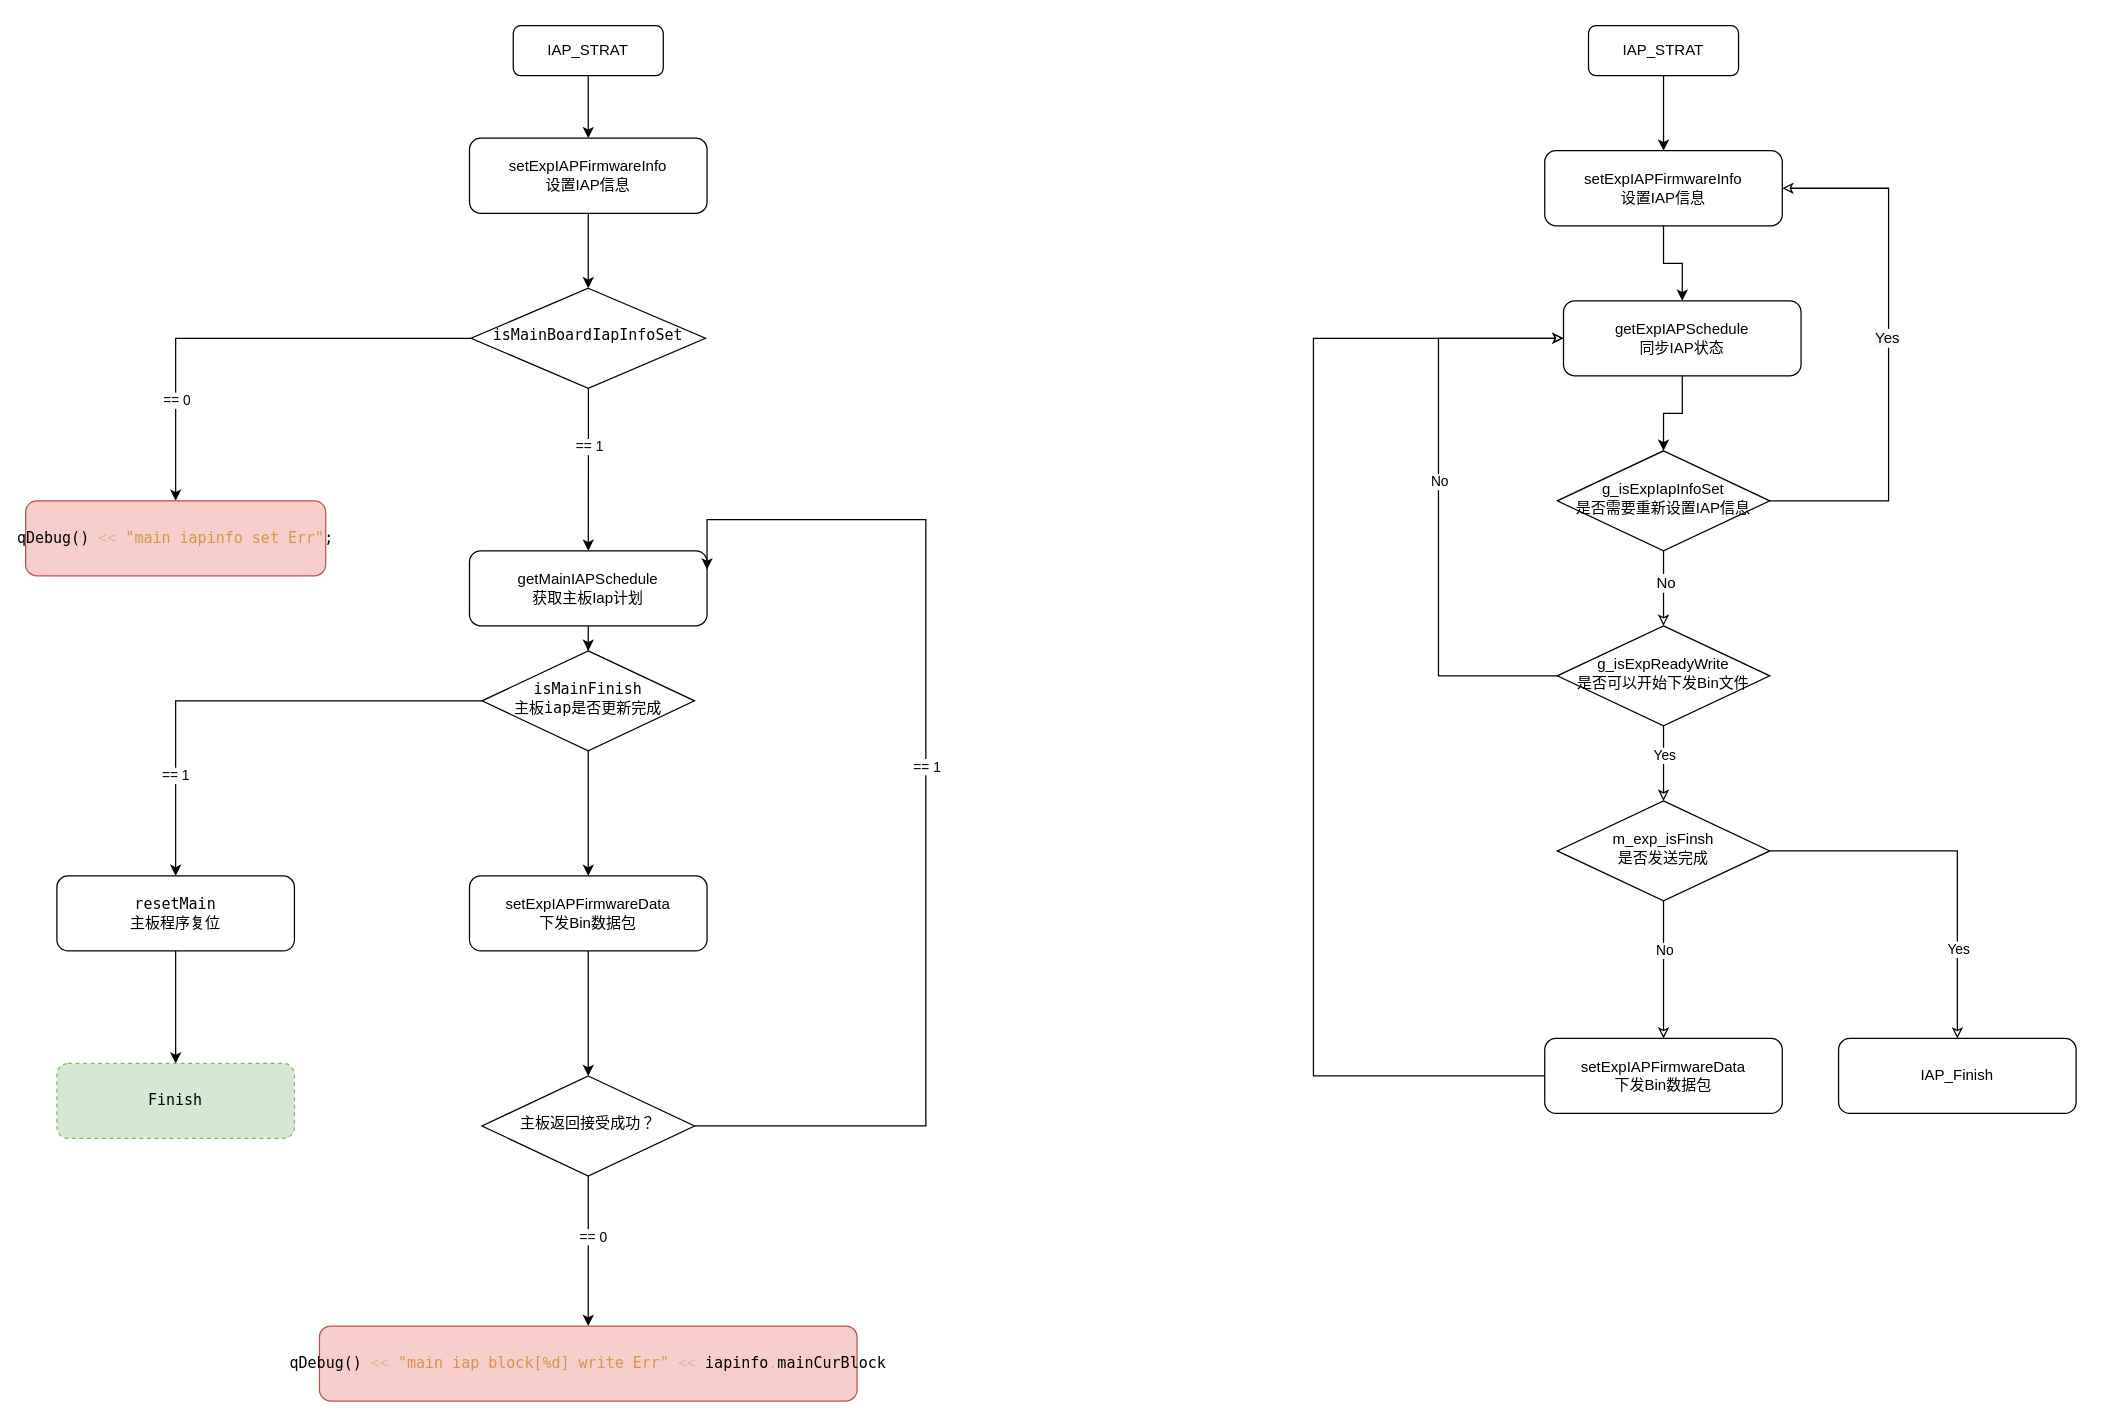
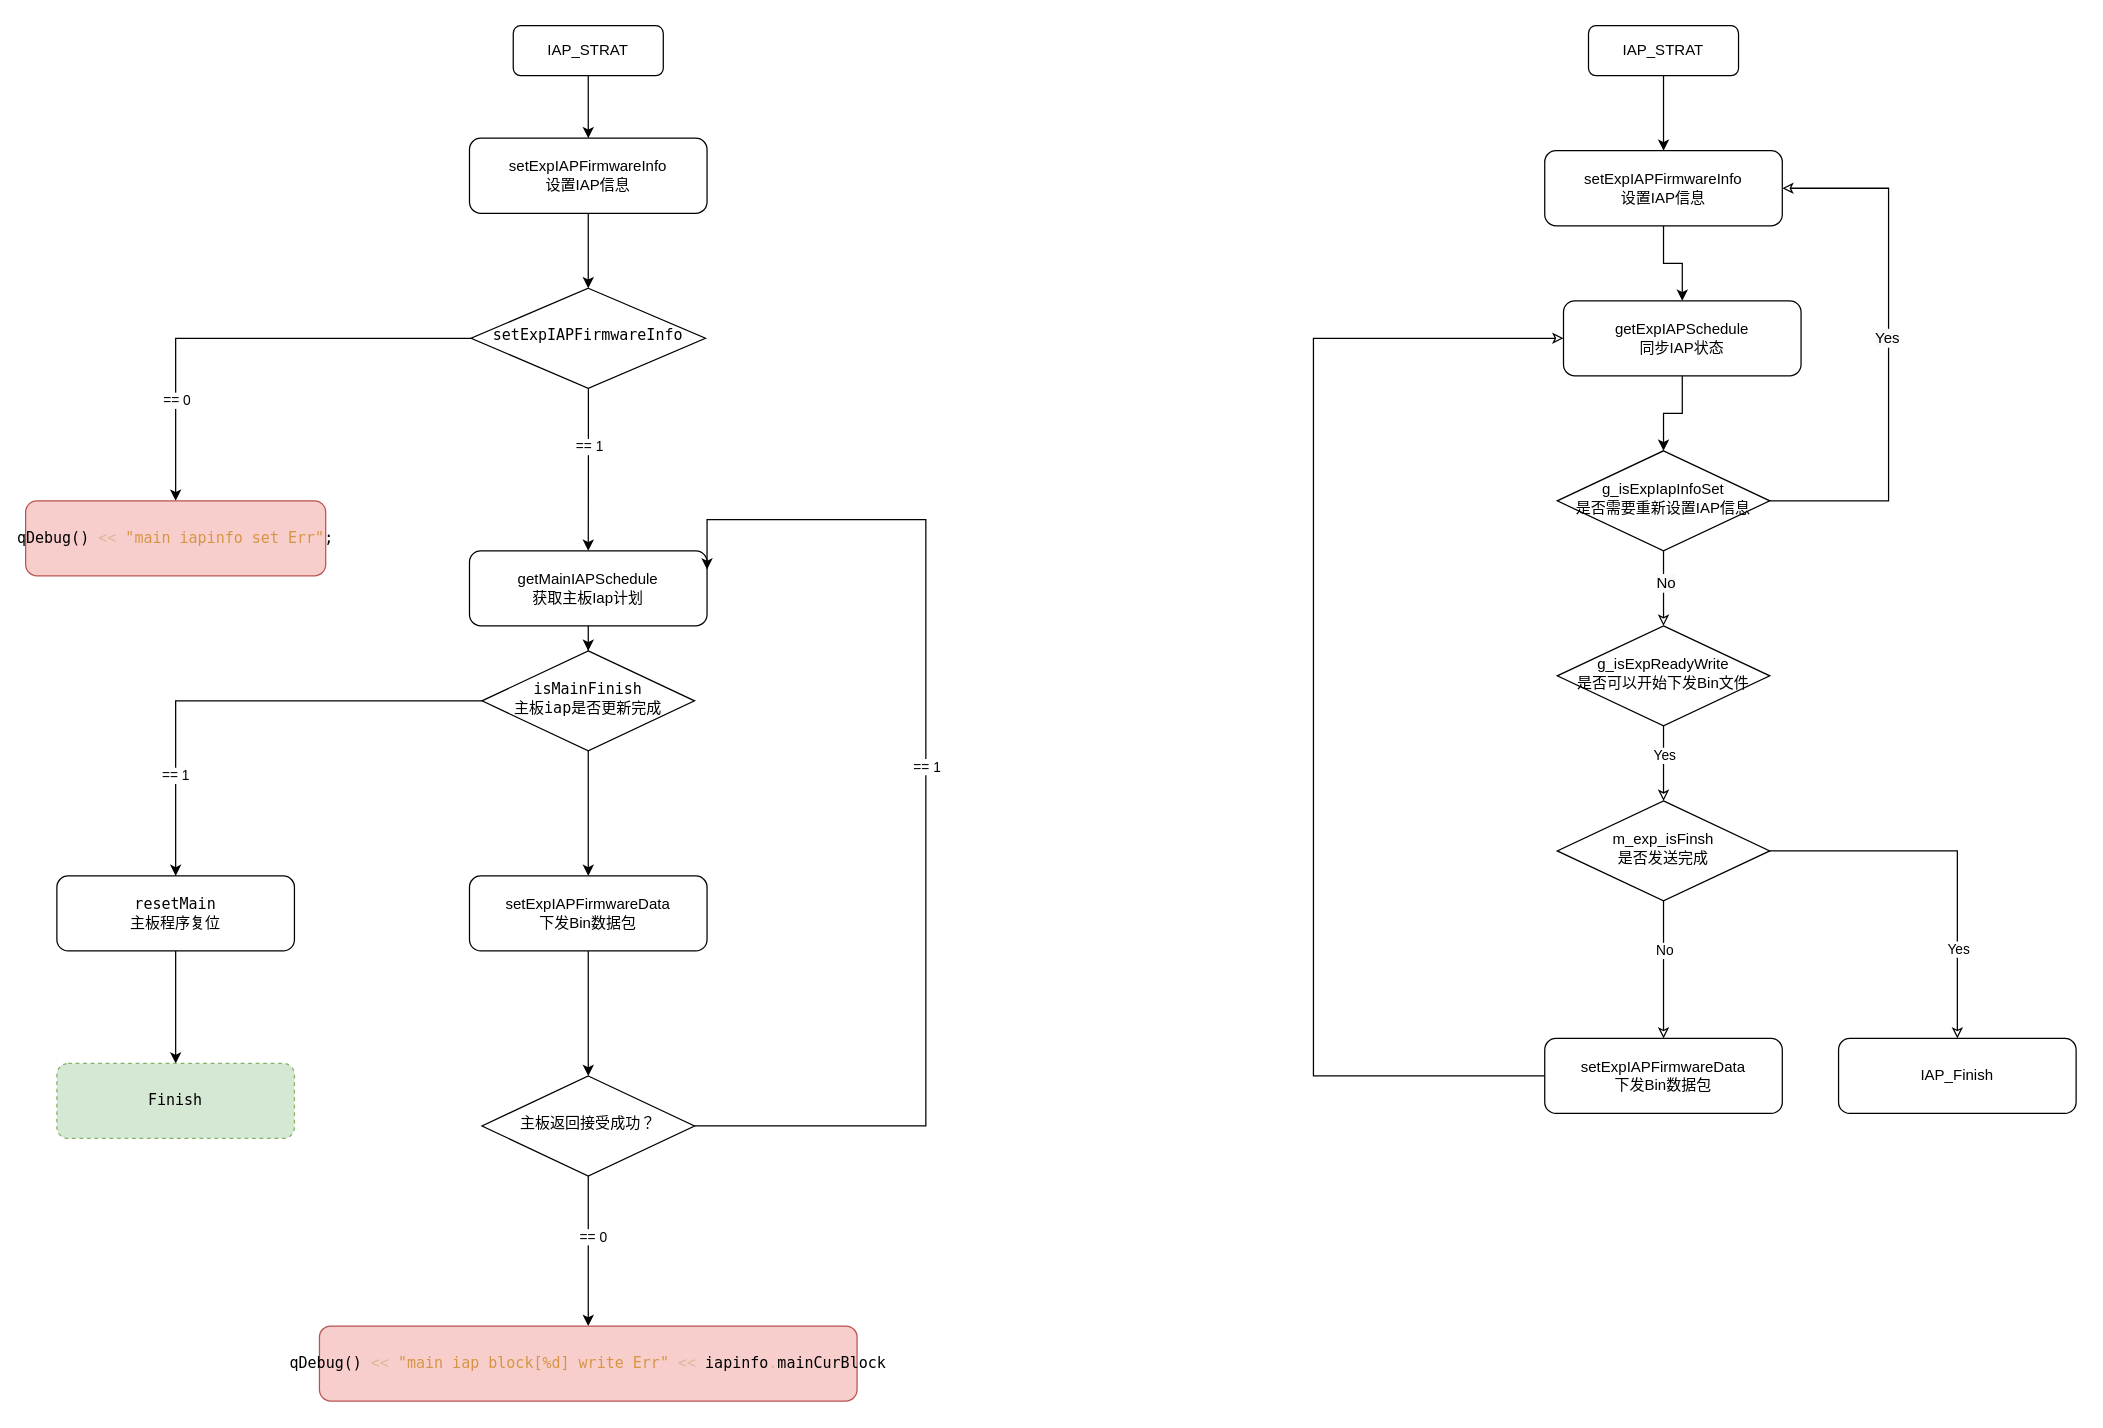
(588, 336) -> (588, 336)
(1438, 567) -> none
